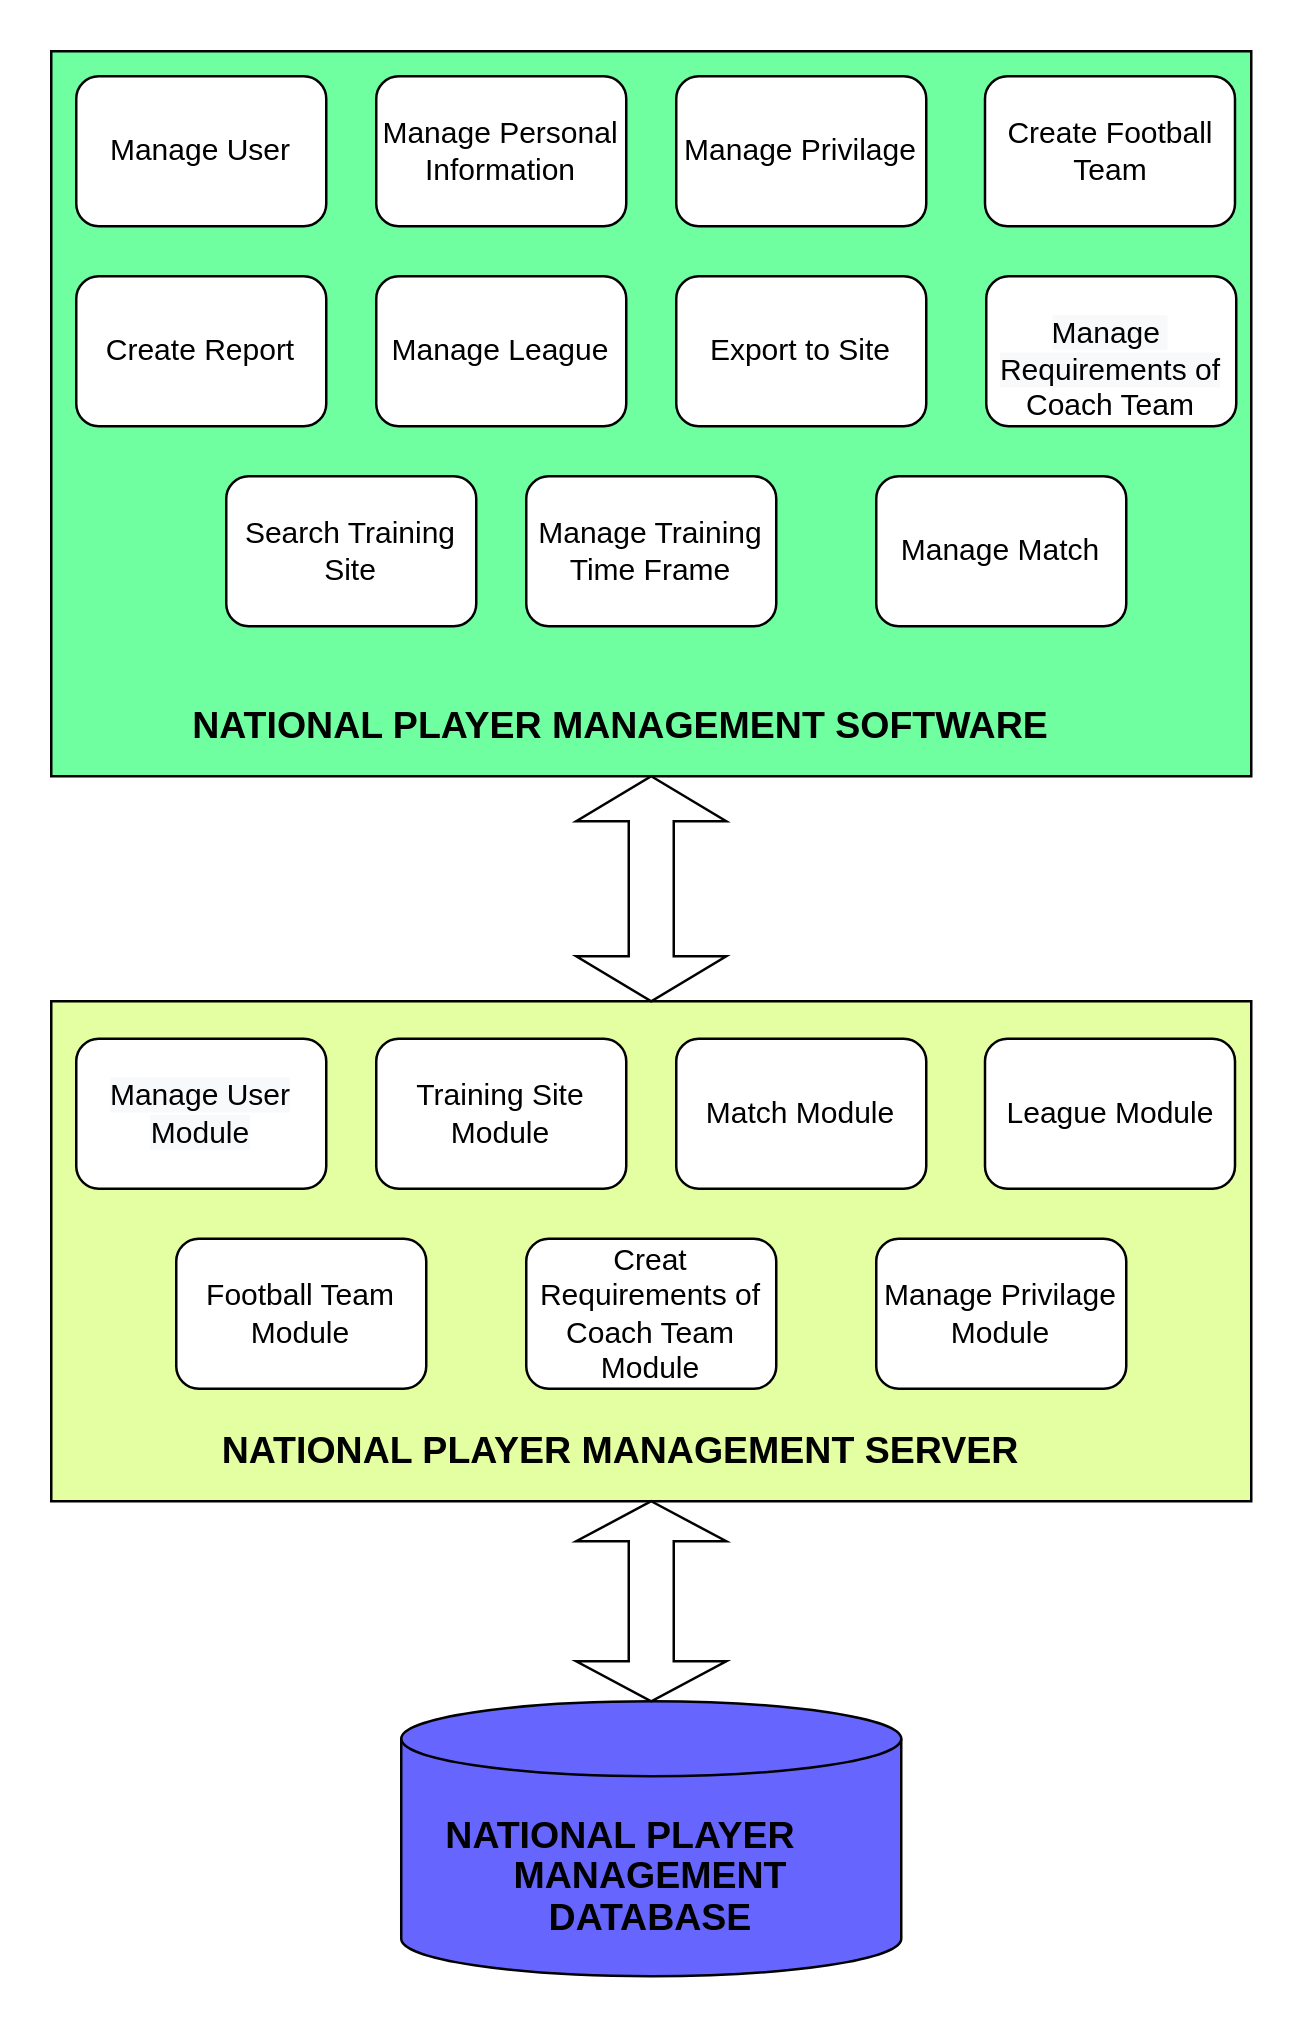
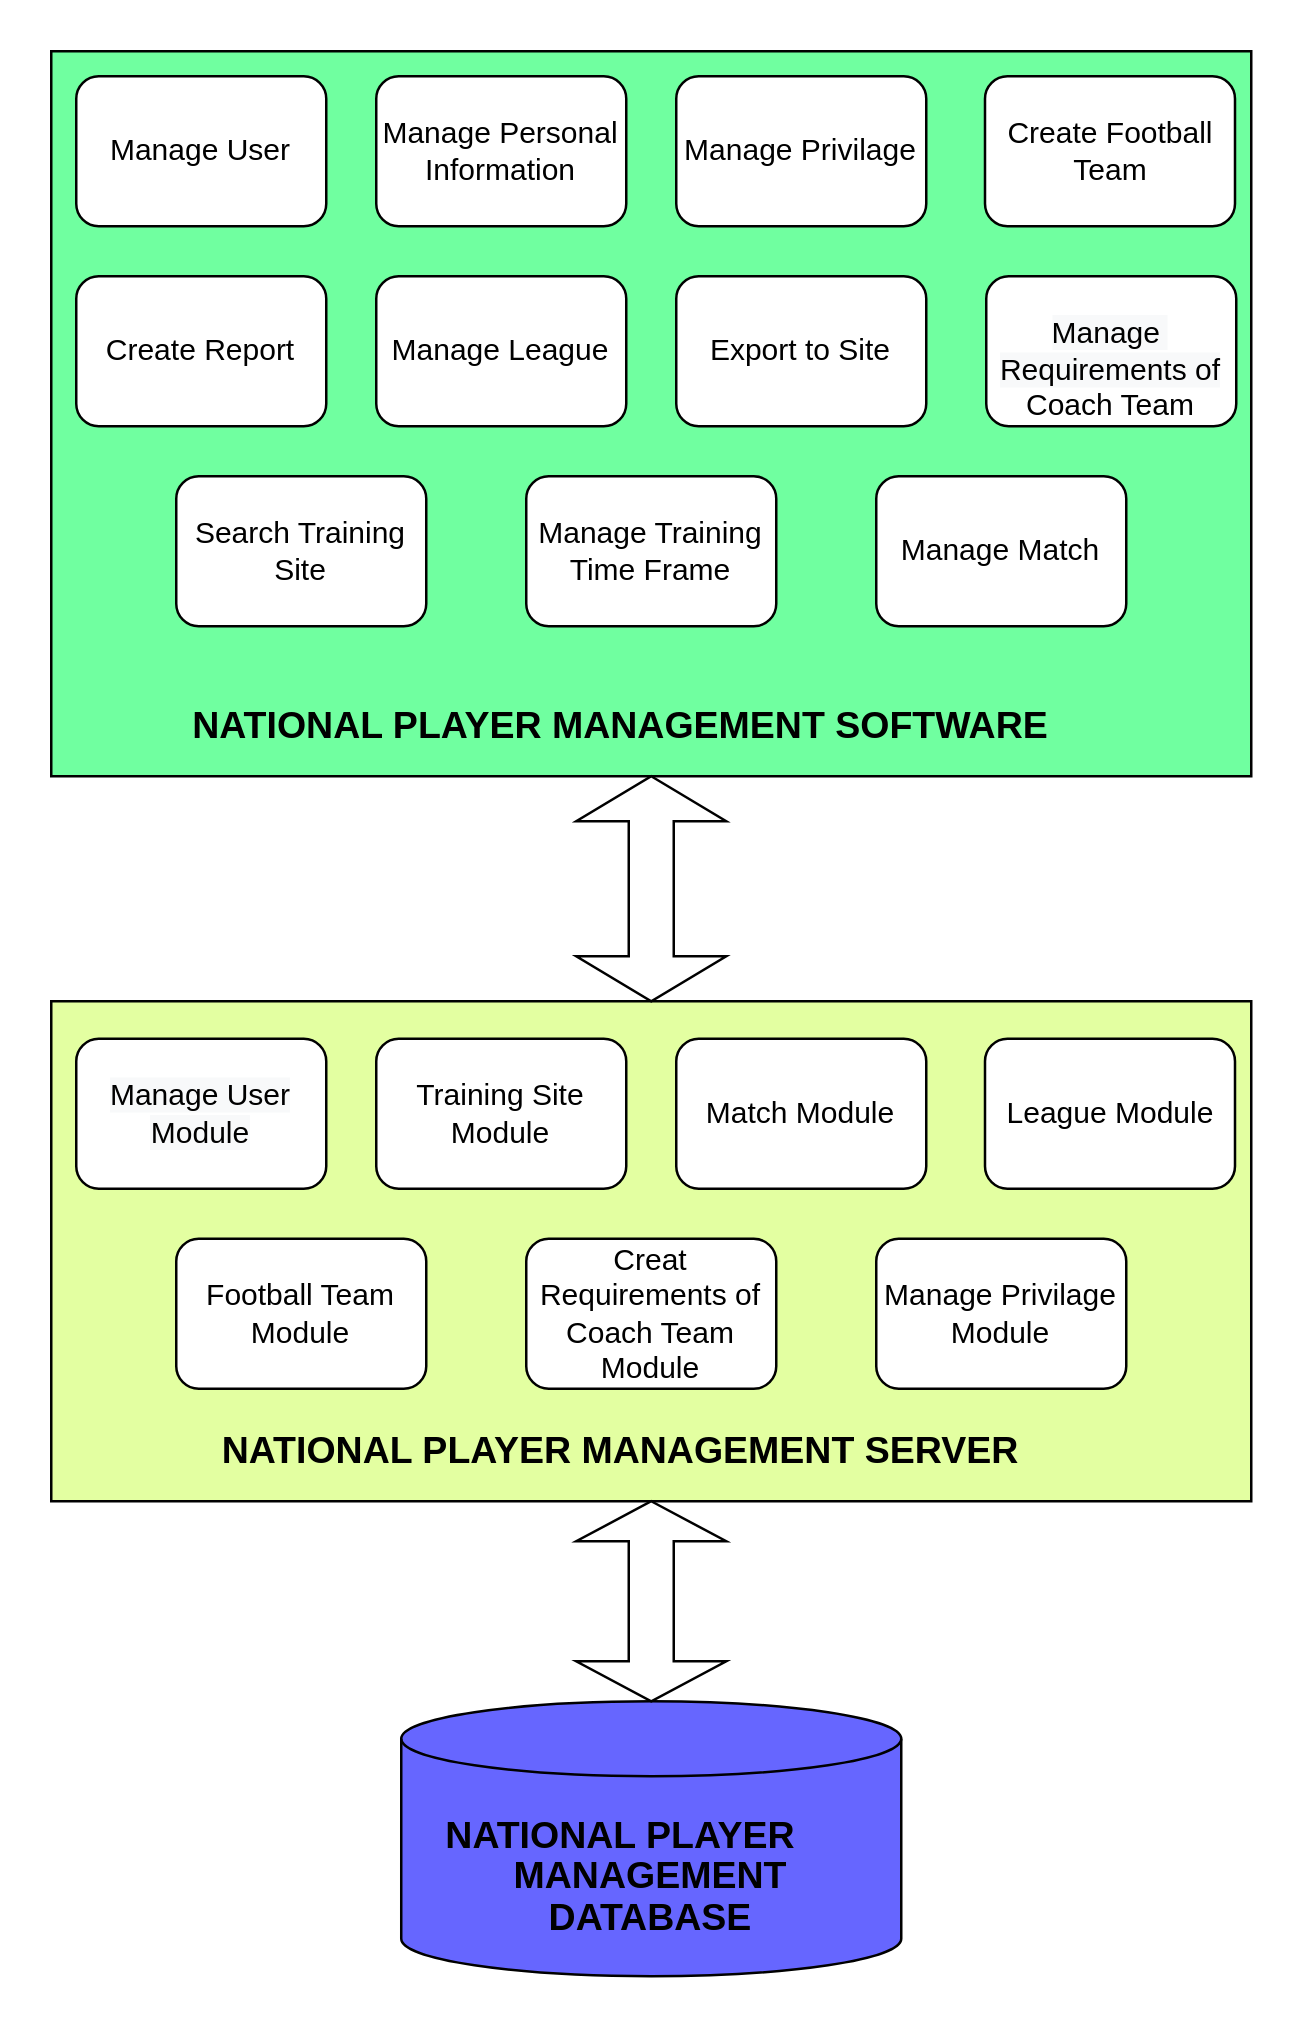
(351, 551) -> (301, 551)
